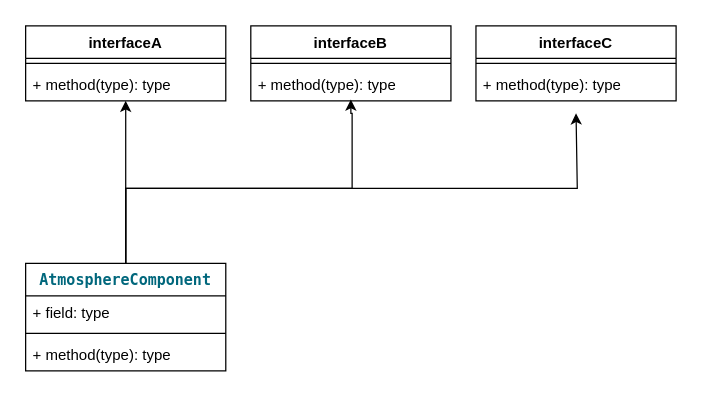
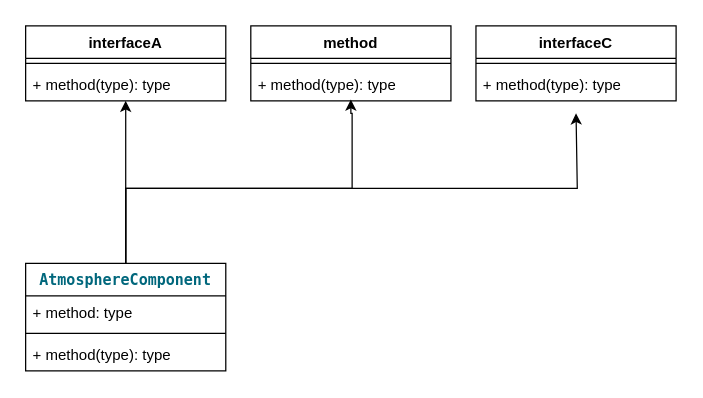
(351, 43) -> (351, 43)
(78, 313) -> (86, 313)
